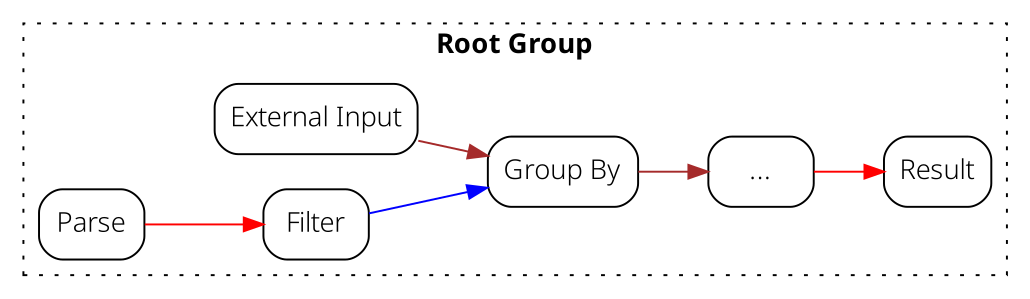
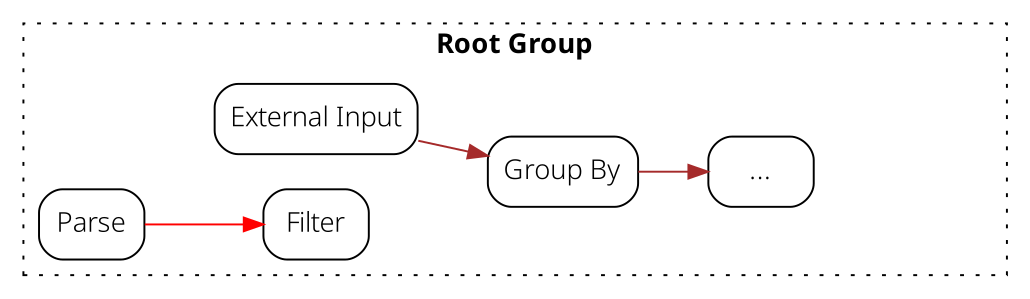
(938, 172) -> none
(418, 203) -> none
